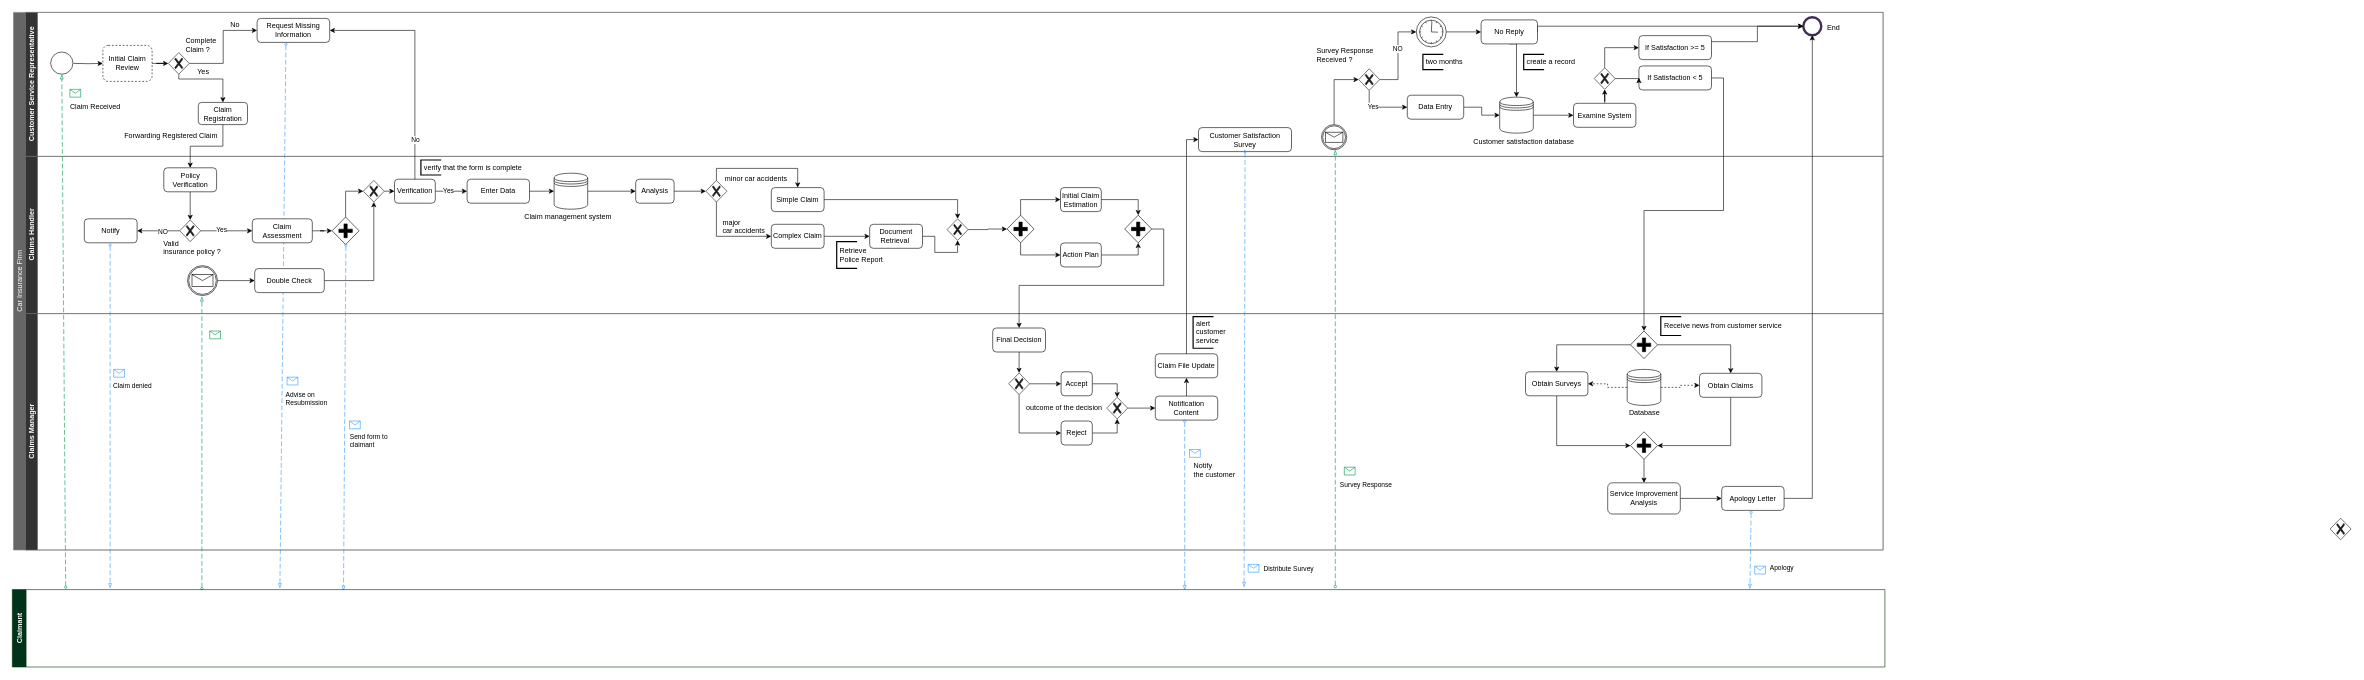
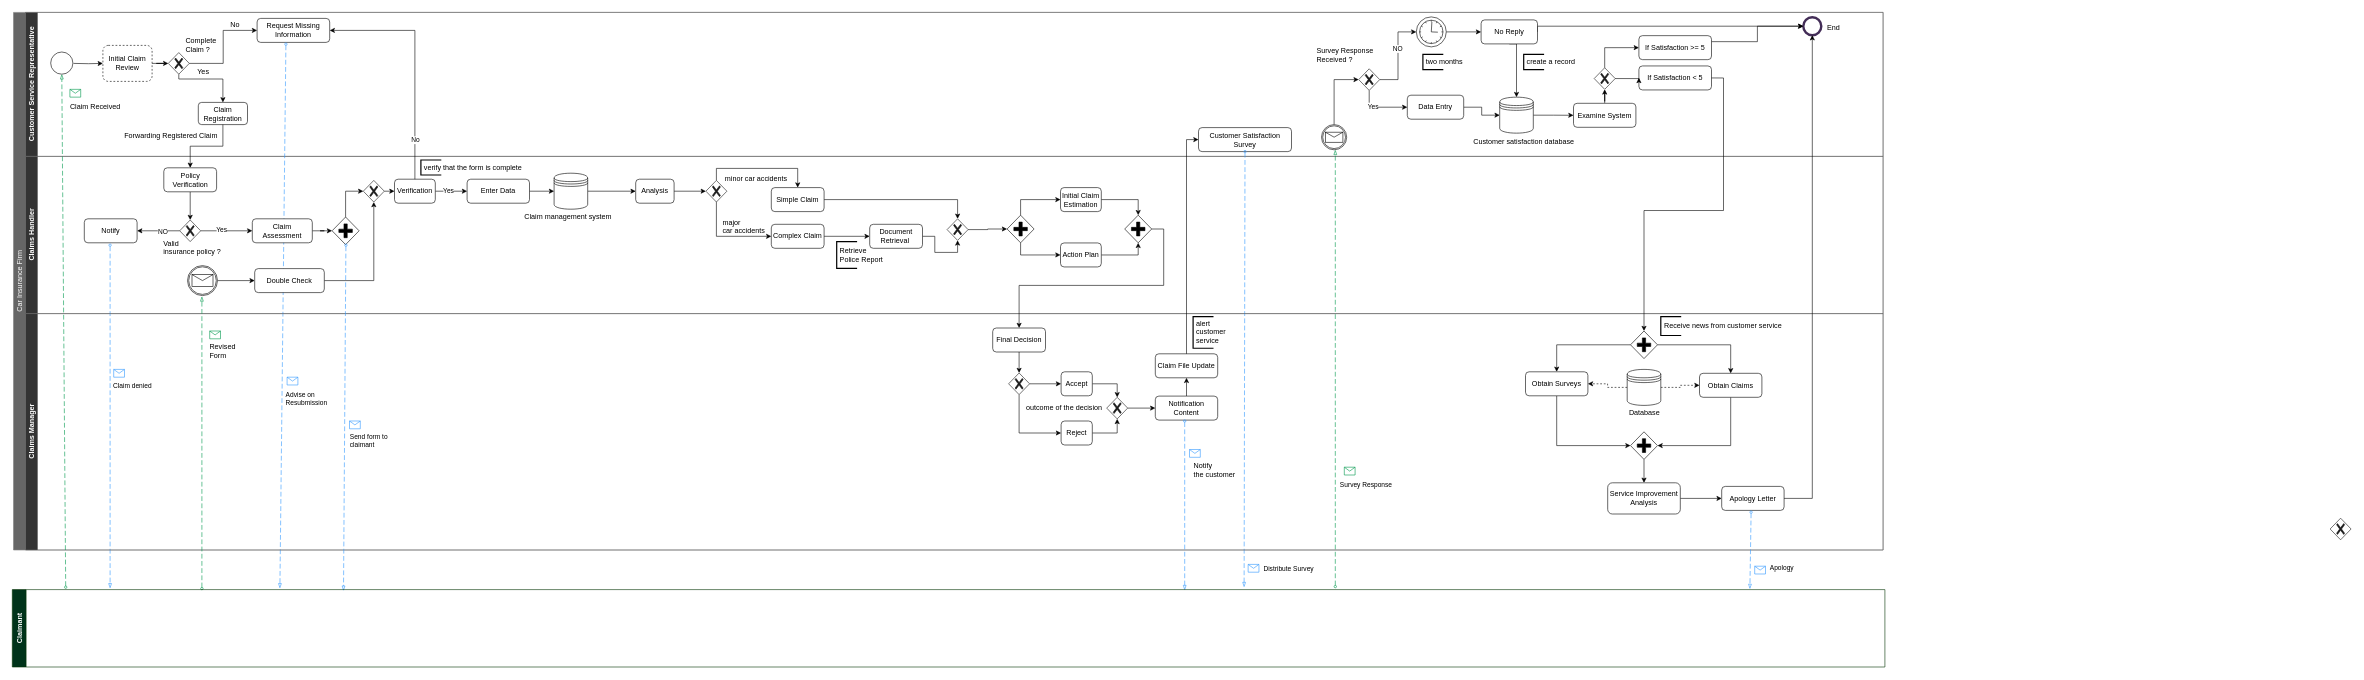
none -> (227, 349)
